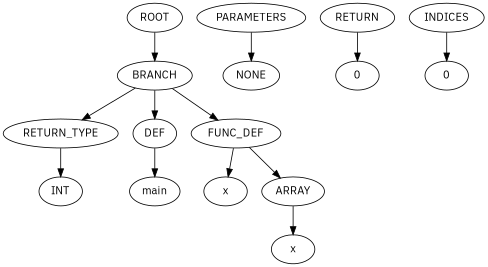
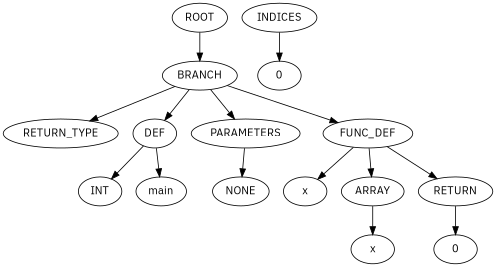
none -> (220, 101)
(61, 158) -> (130, 160)
none -> (409, 160)
